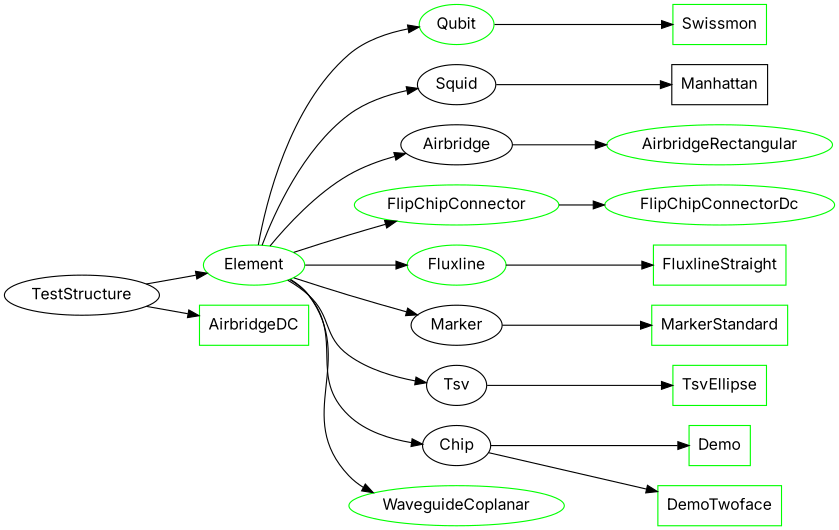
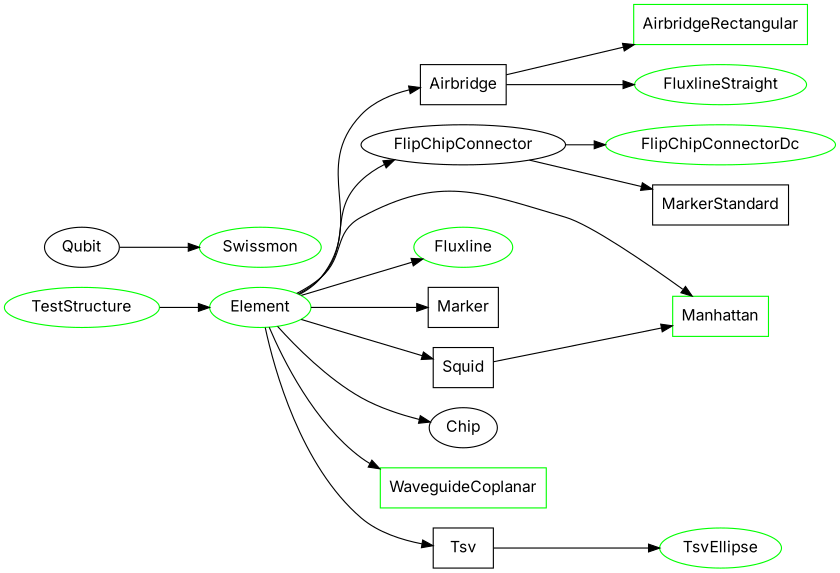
(457, 25) -> (82, 247)
(720, 25) -> (260, 247)
(457, 85) -> (463, 368)
(720, 85) -> (721, 316)
(303, 113) -> (480, 194)
(457, 145) -> (463, 85)
(720, 145) -> (721, 25)
(457, 205) -> (463, 145)
(574, 265) -> (565, 85)
(720, 265) -> (721, 85)
(82, 295) -> (82, 307)
(254, 325) -> none
(457, 325) -> (463, 307)
(571, 325) -> (585, 173)
(720, 325) -> (721, 205)
(457, 385) -> (463, 548)
(720, 385) -> (721, 548)
(720, 446) -> none
(457, 506) -> (463, 488)
(720, 506) -> none
